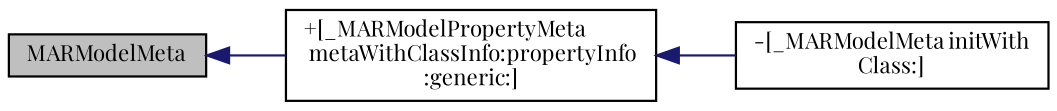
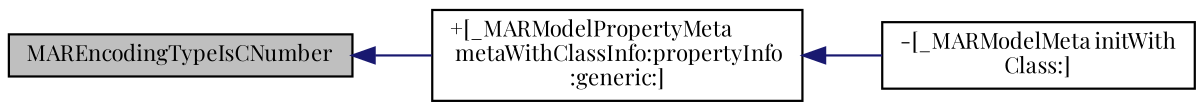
(108, 55) -> (181, 55)
